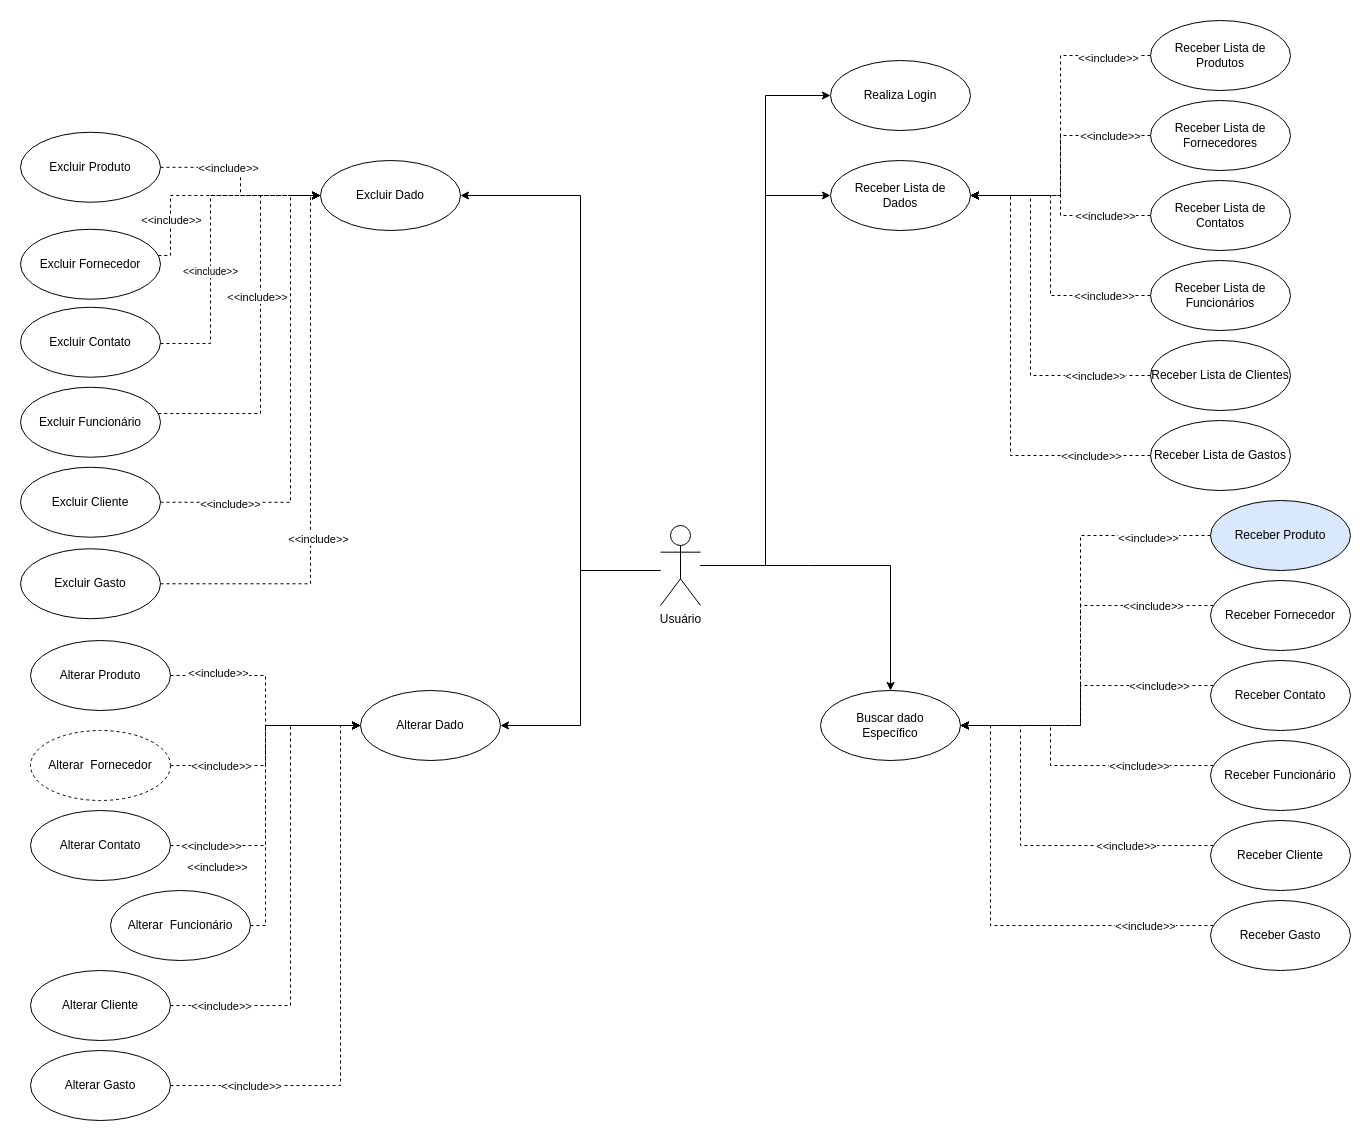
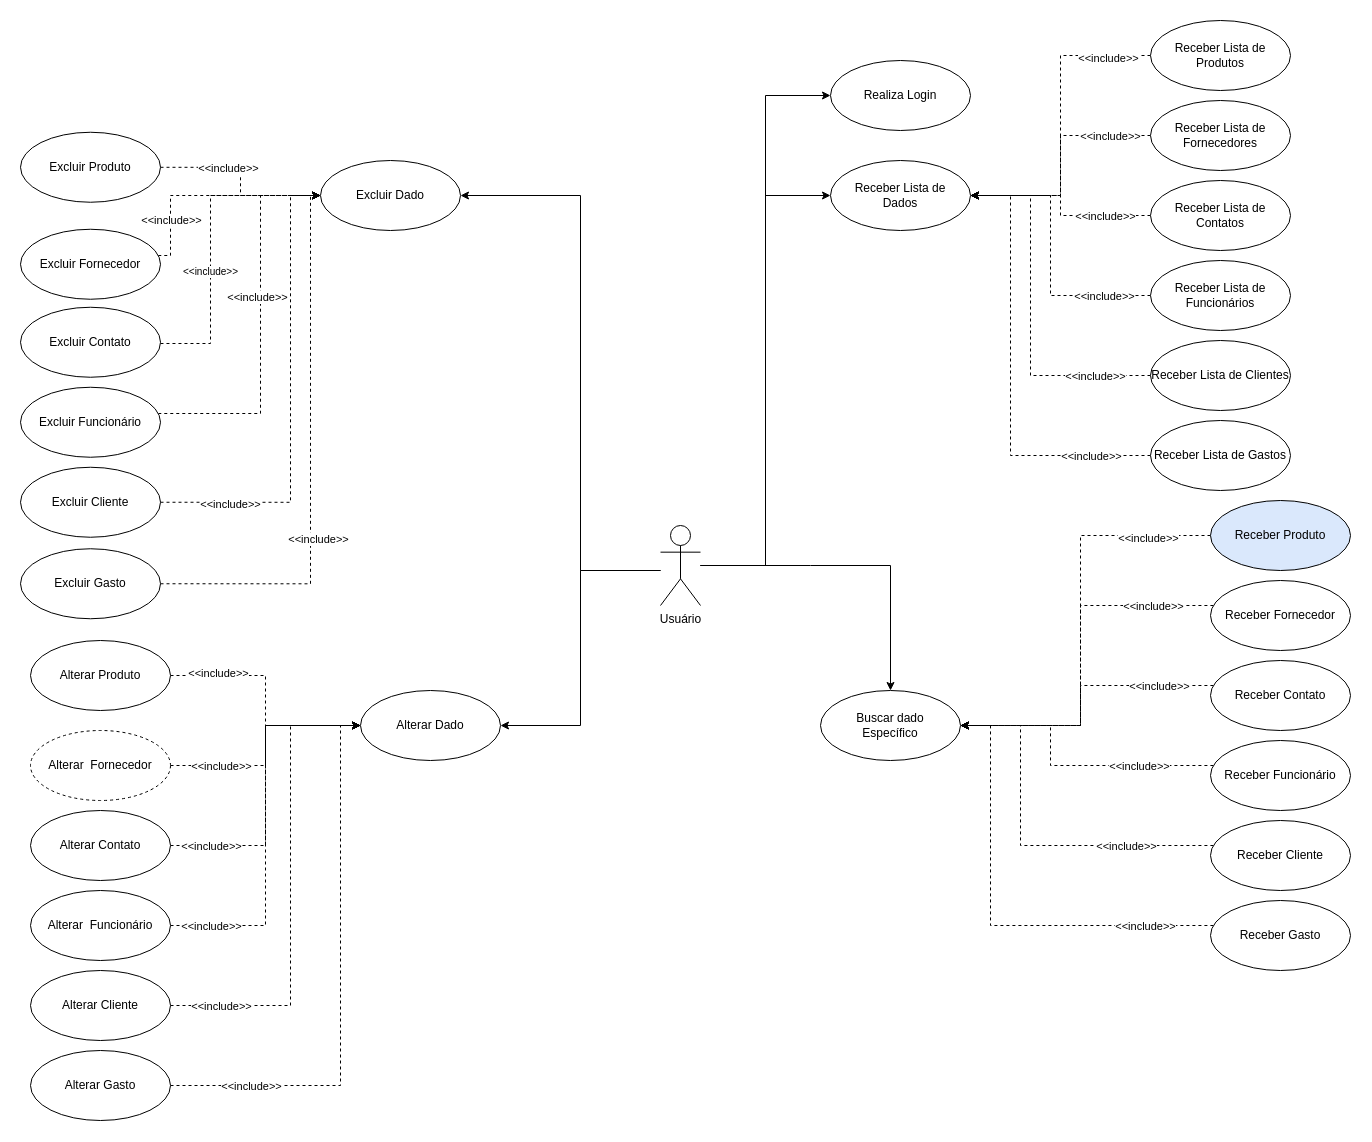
(181, 926) -> (101, 926)
